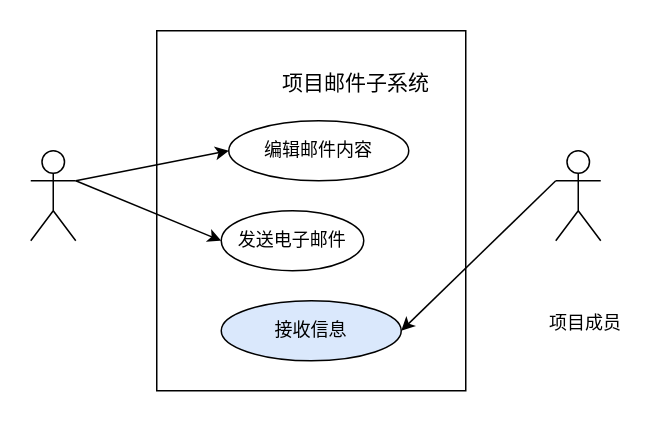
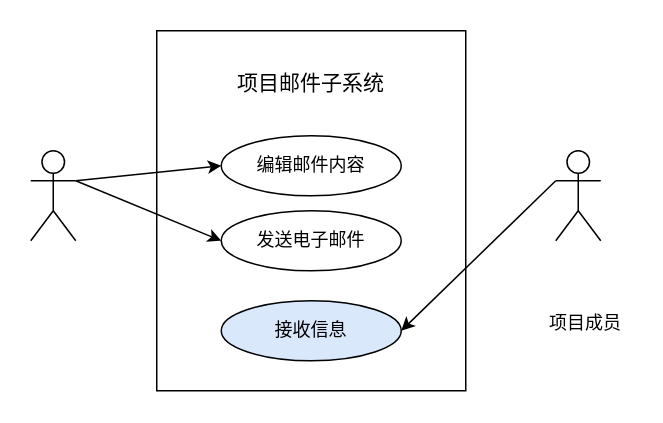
(356, 83) -> (311, 83)
(319, 151) -> (311, 166)
(293, 241) -> (311, 241)
